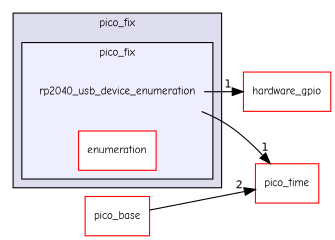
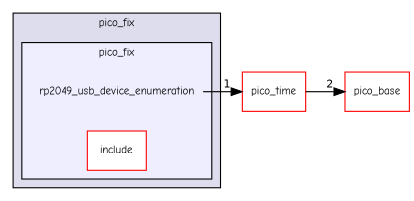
(117, 92) -> (117, 92)
(287, 92) -> none
(117, 151) -> (117, 151)
(197, 201) -> (320, 92)
